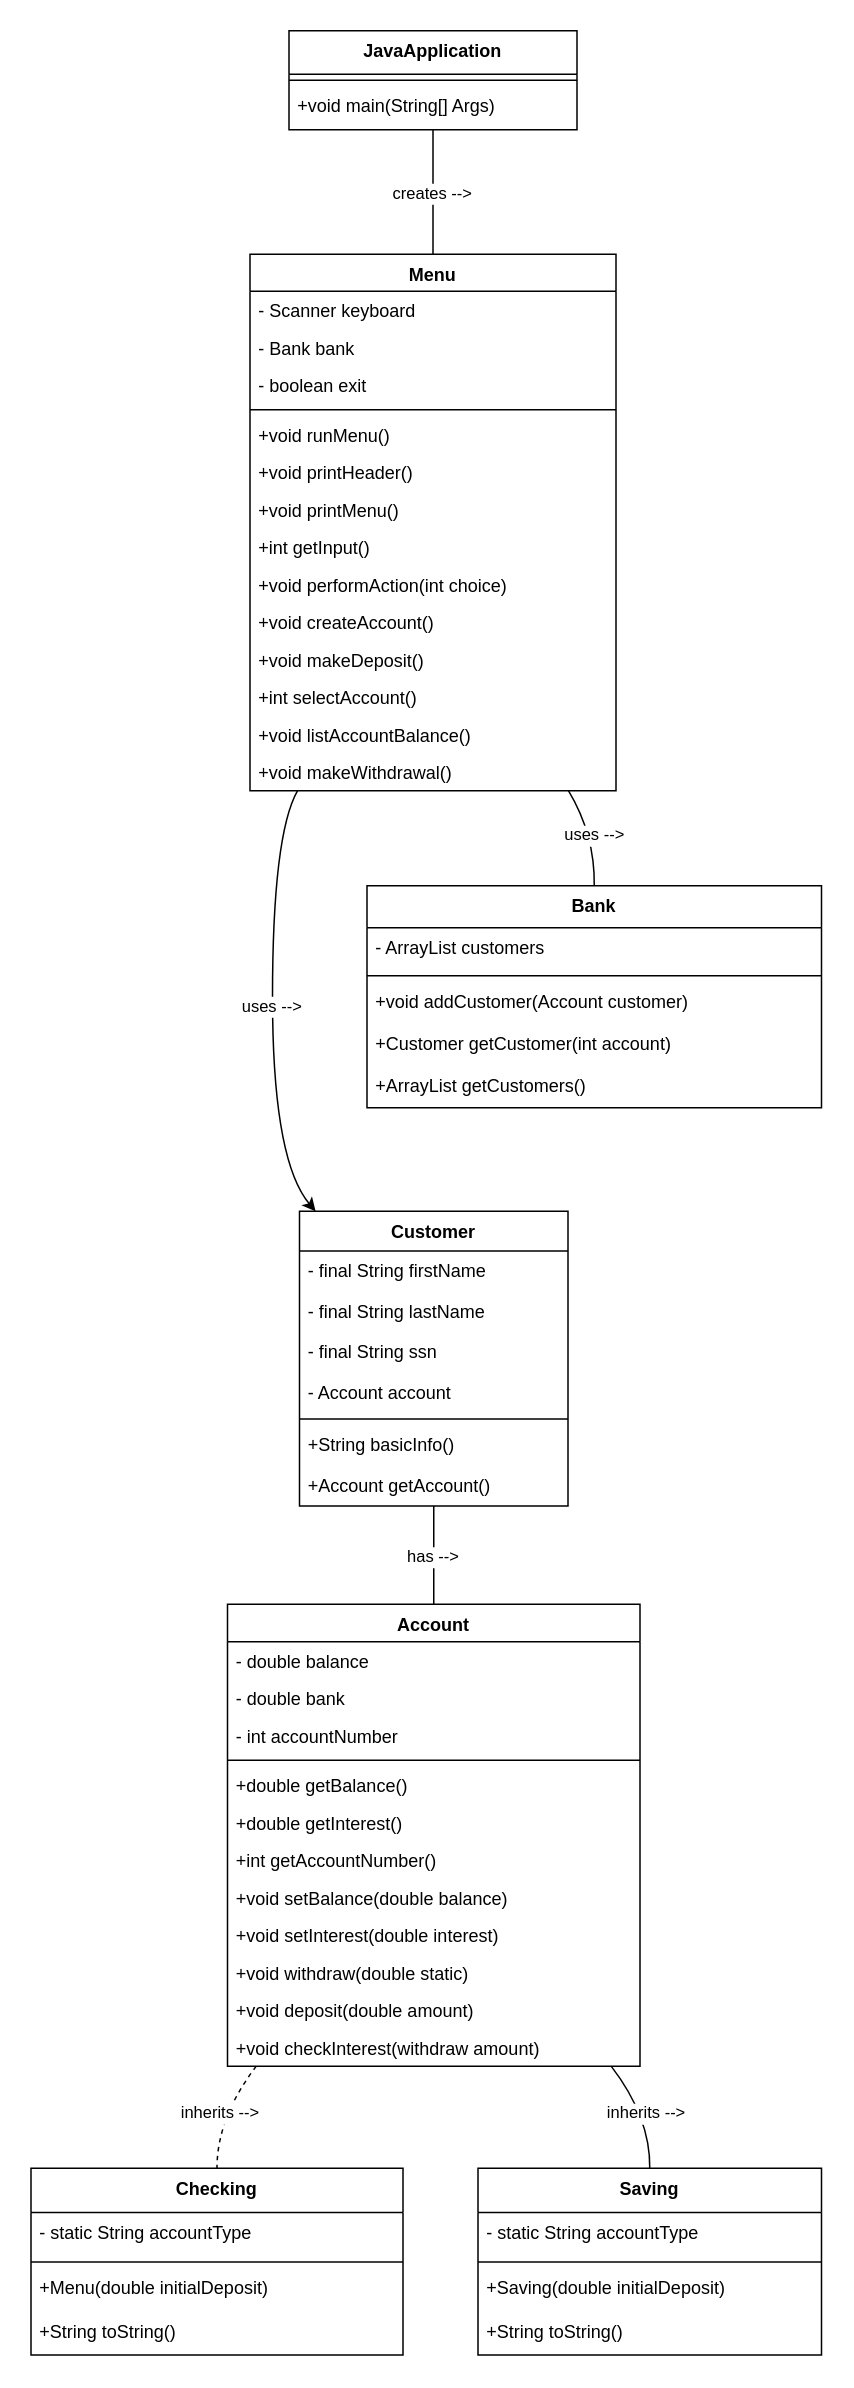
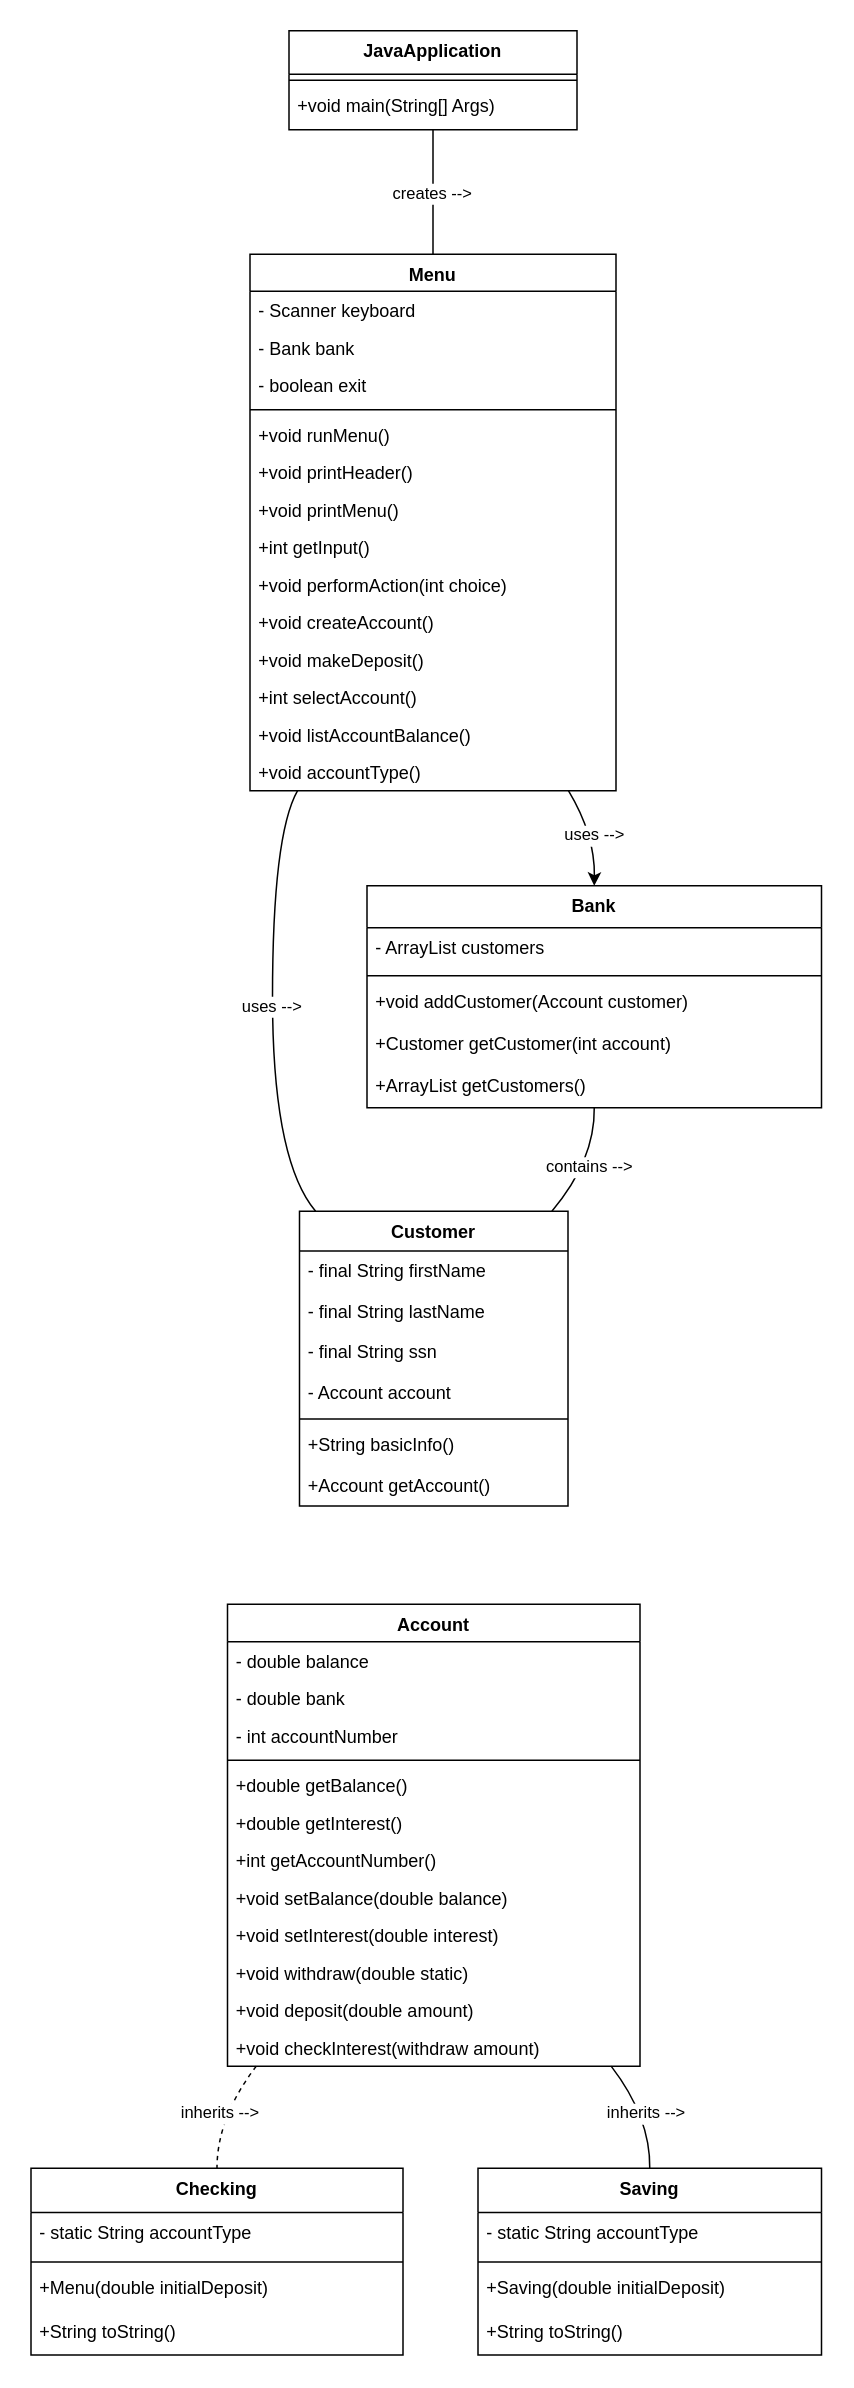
(360, 773) -> (349, 773)
(593, 865) -> (593, 861)
(284, 1144) -> (287, 1148)
none -> (582, 1165)
(434, 1558) -> none
